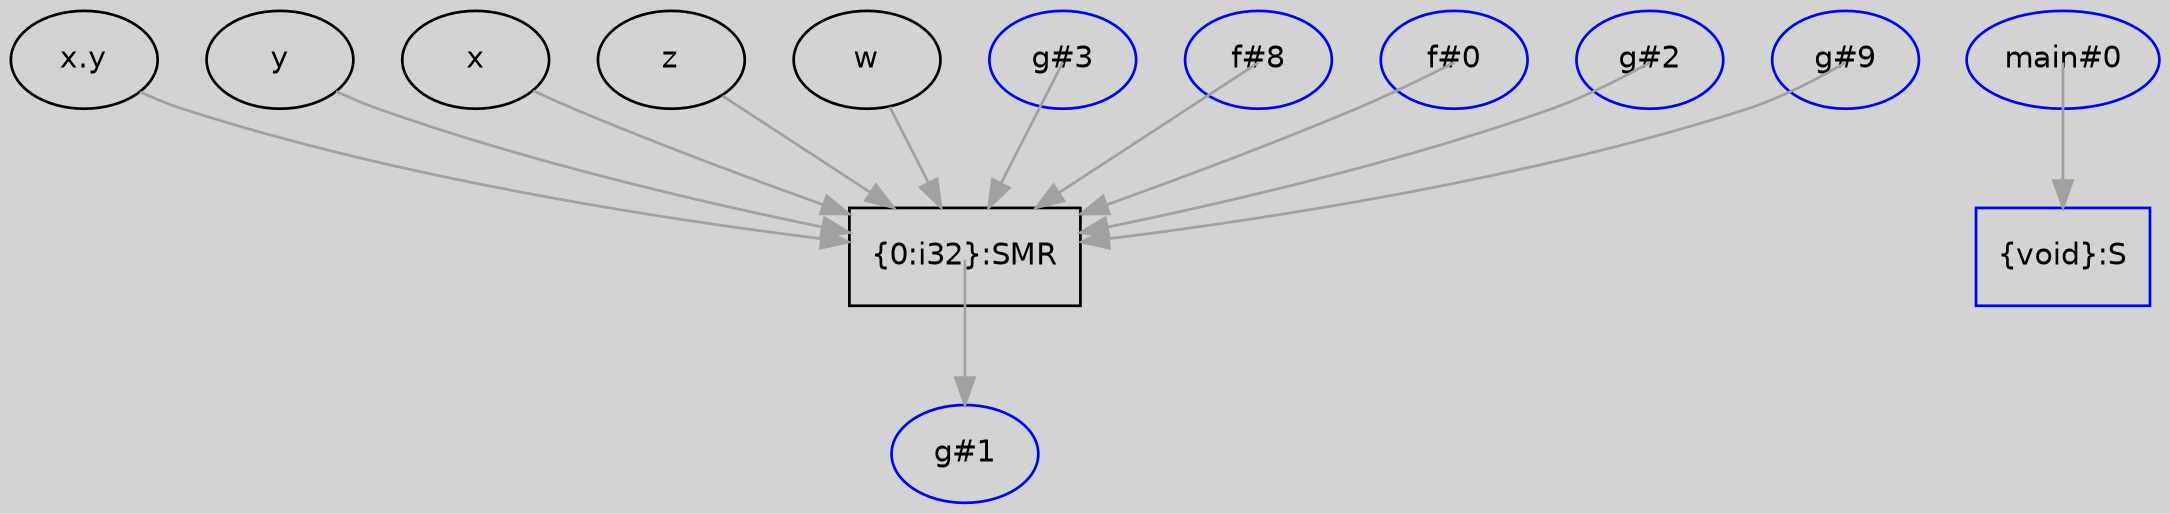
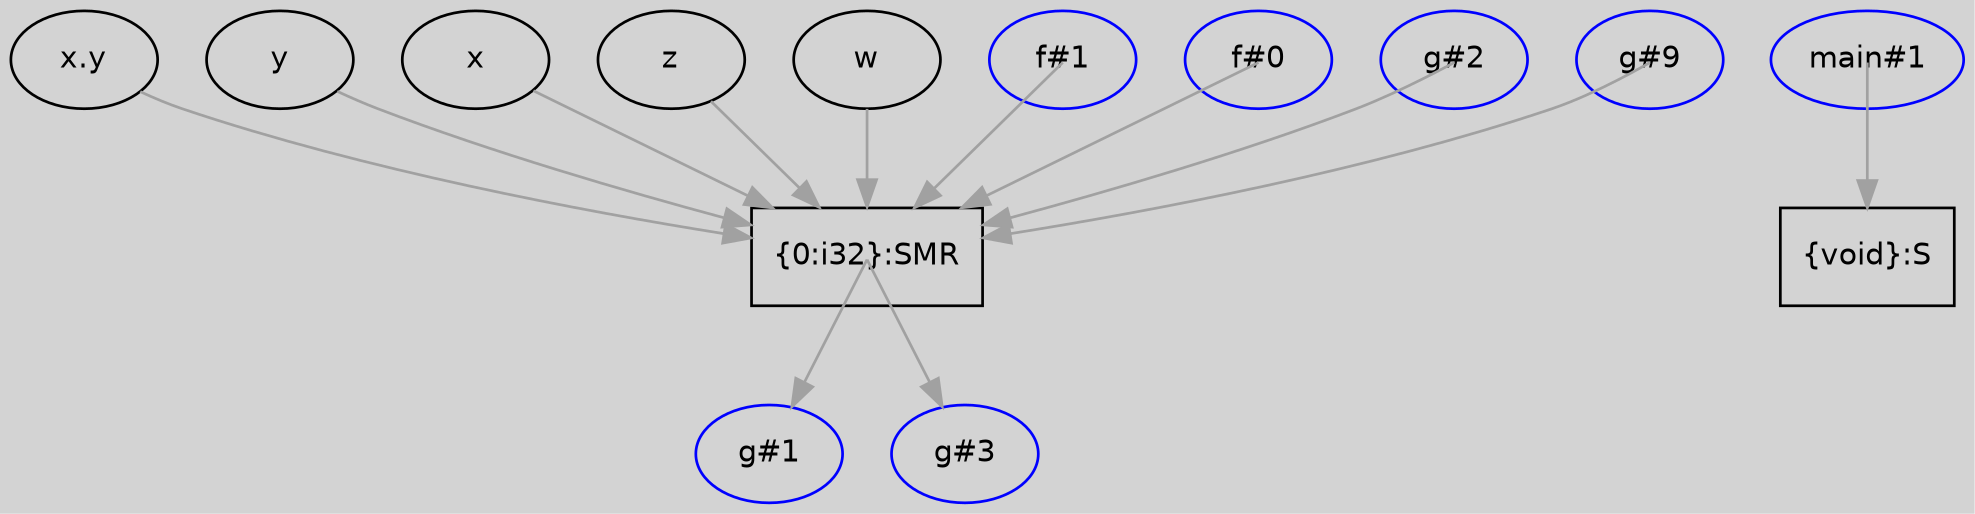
(1258, 60) -> (1063, 60)
(2063, 60) -> (1867, 60)
(1032, 123) -> (898, 321)
(2063, 257) -> (1867, 257)
